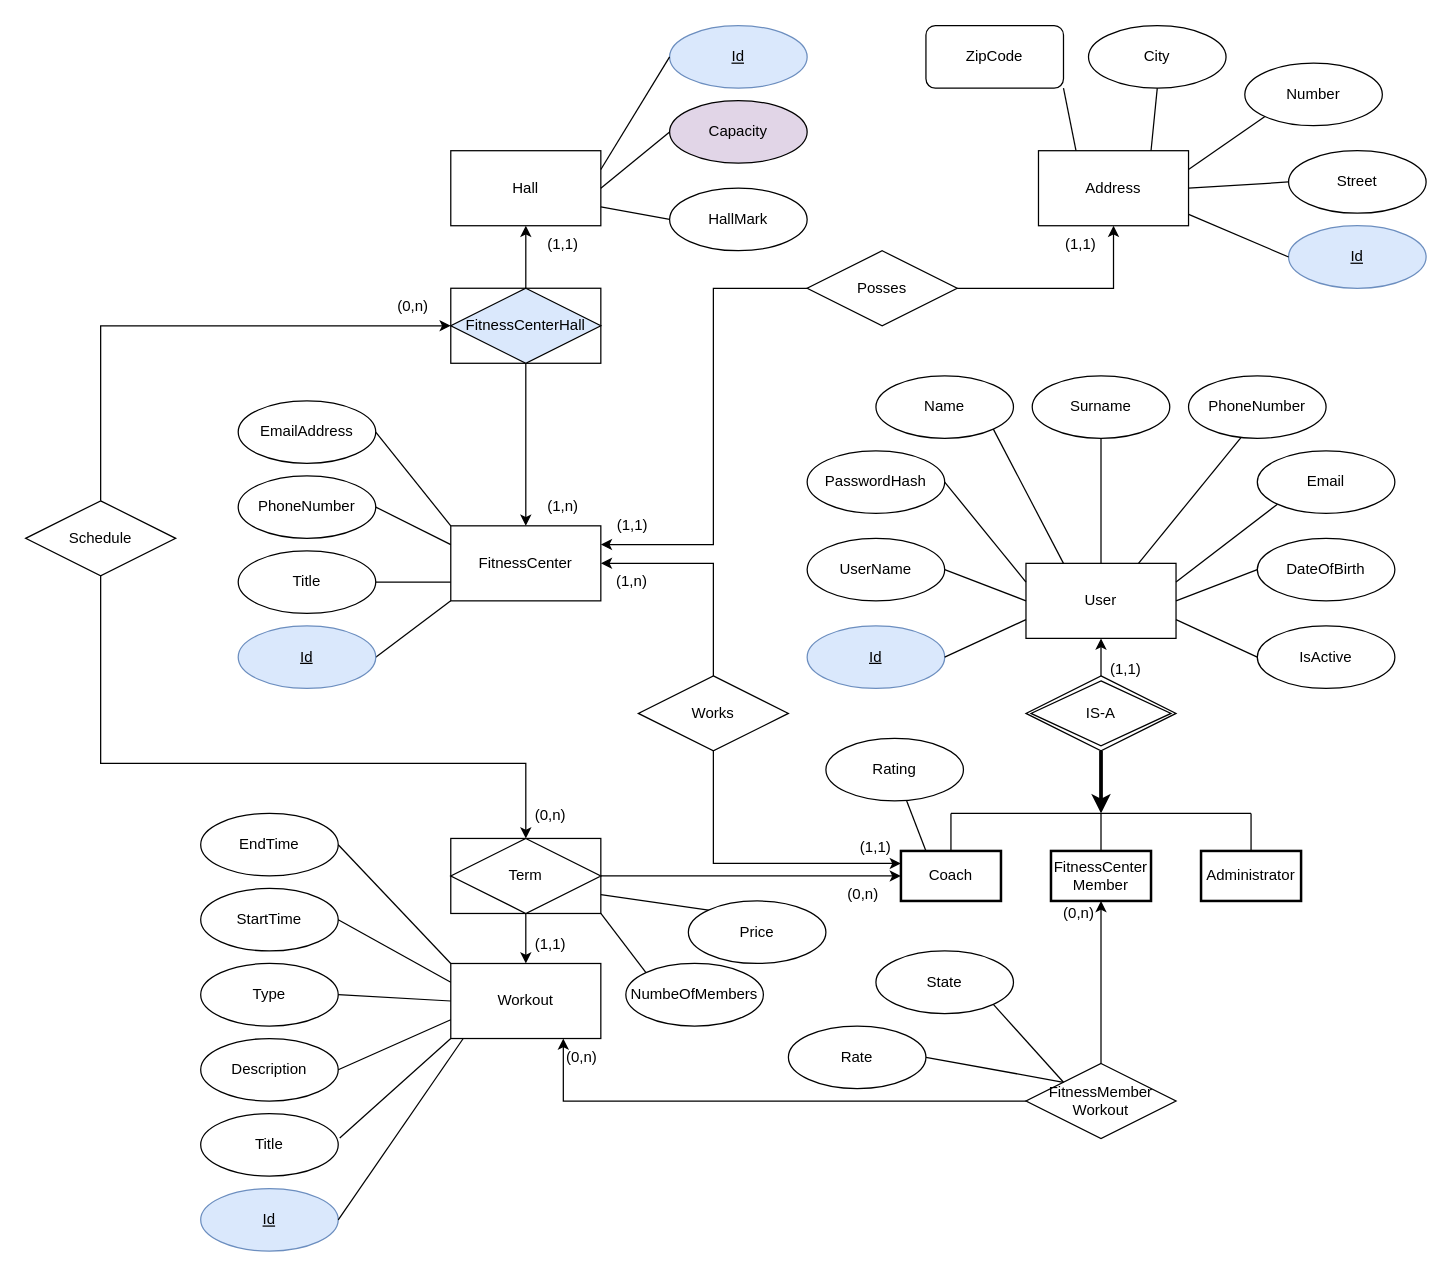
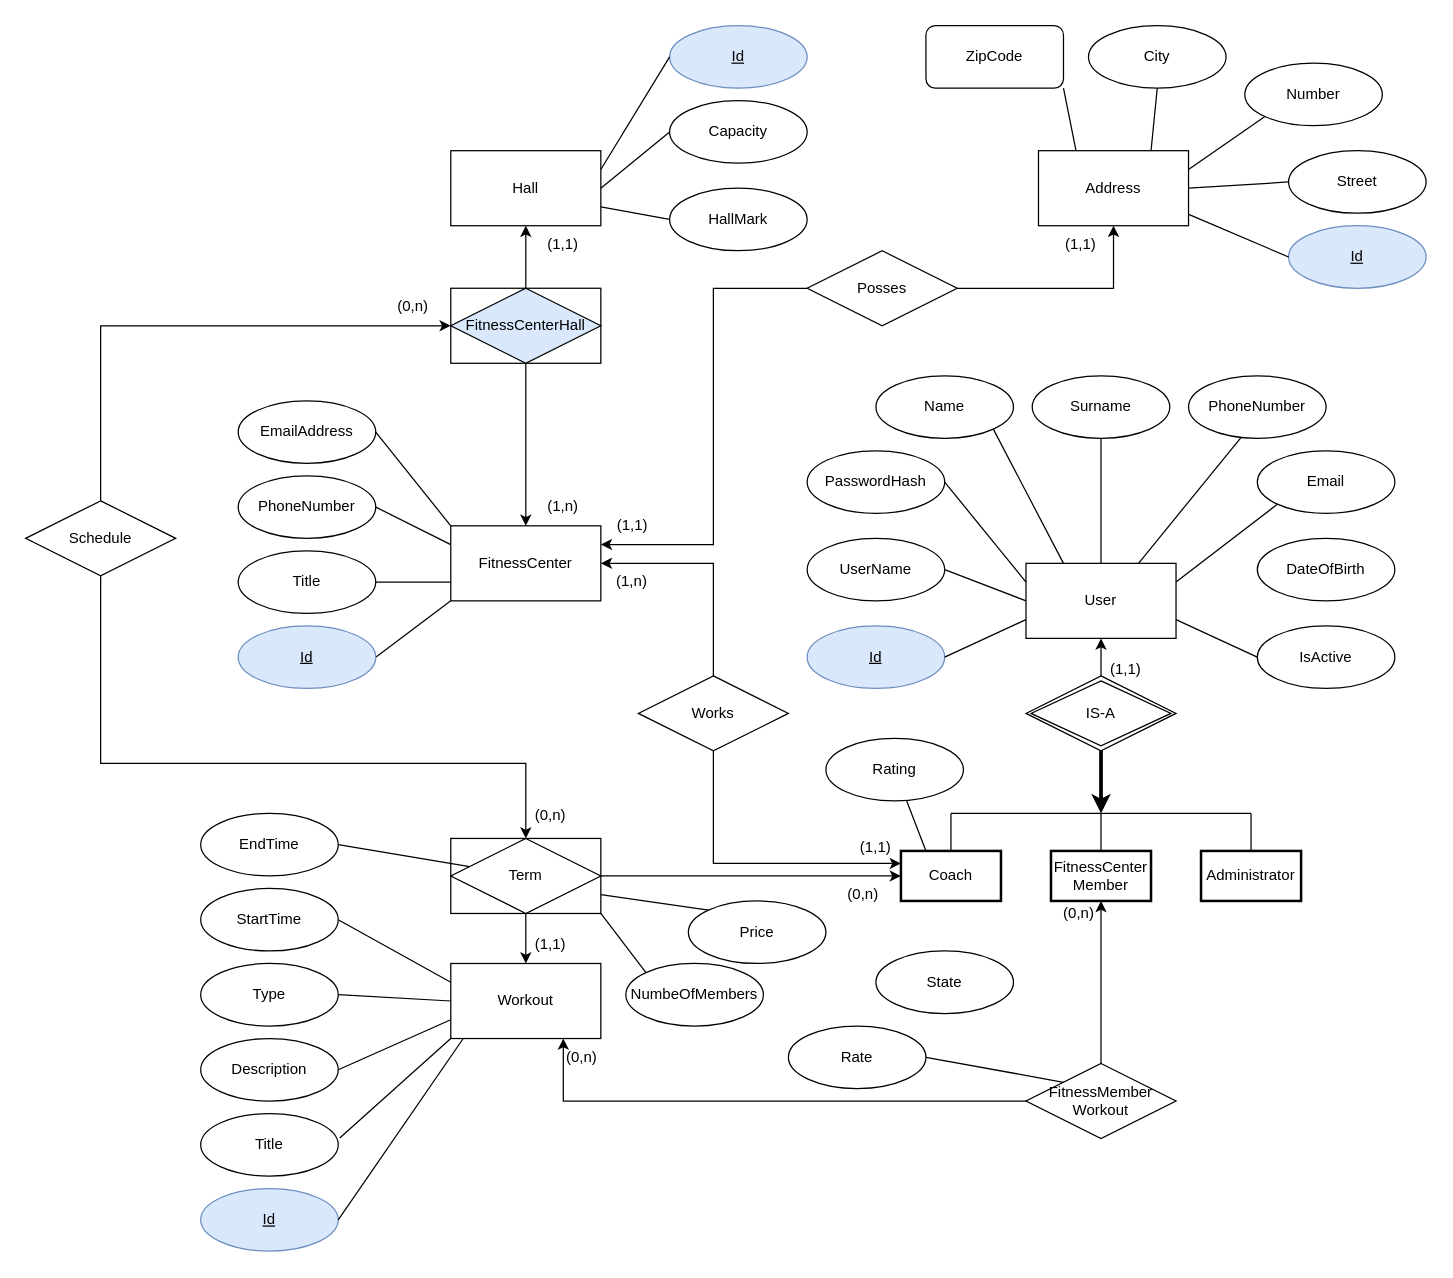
(738, 132) -> (738, 132)
(1216, 585) -> none
(394, 903) -> (403, 855)
(1027, 1041) -> none
